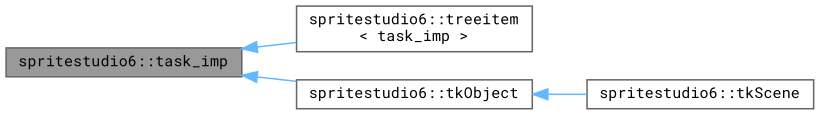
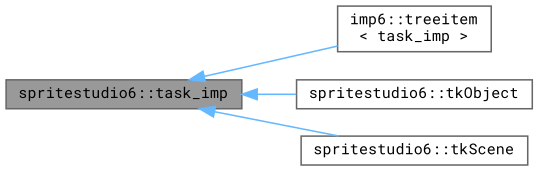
(414, 29) -> (414, 29)
(567, 94) -> (277, 124)
